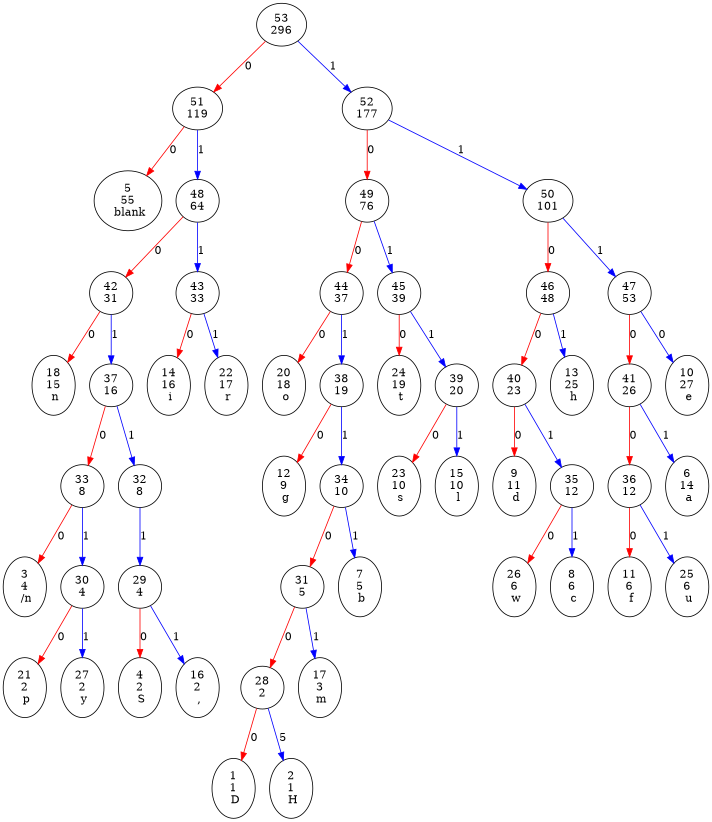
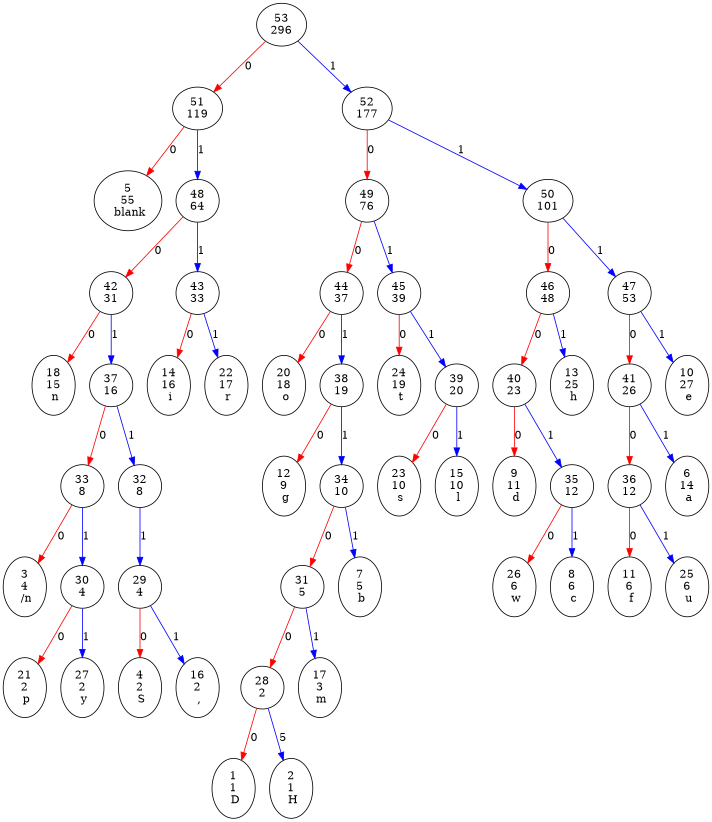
(662, 335) -> (662, 335)
